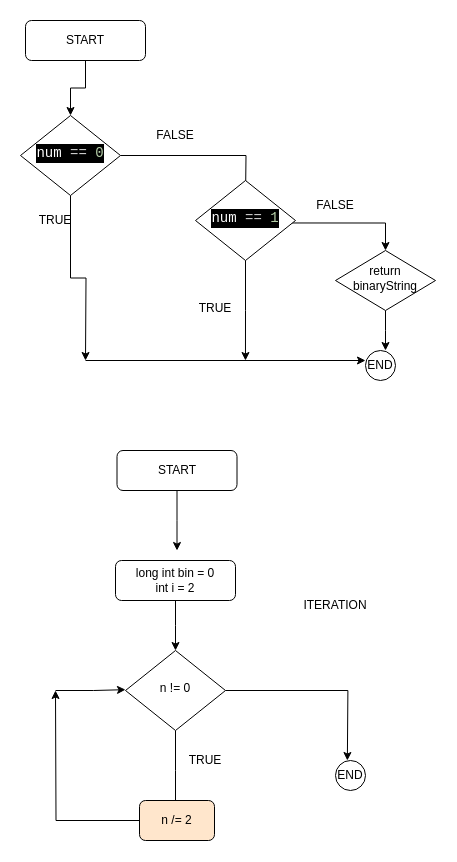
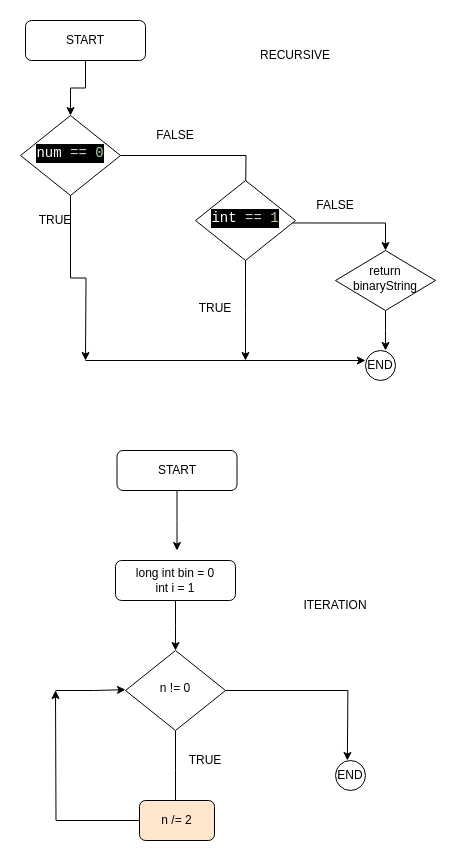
none -> (296, 56)
(246, 219) -> (246, 219)
(176, 581) -> (176, 581)
